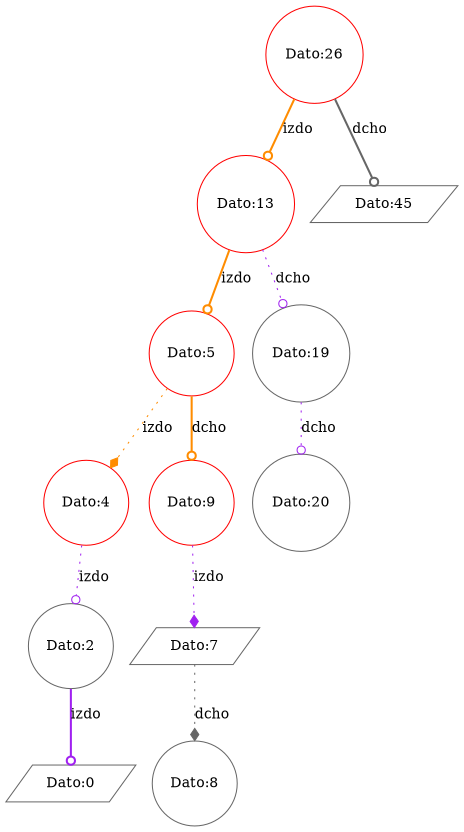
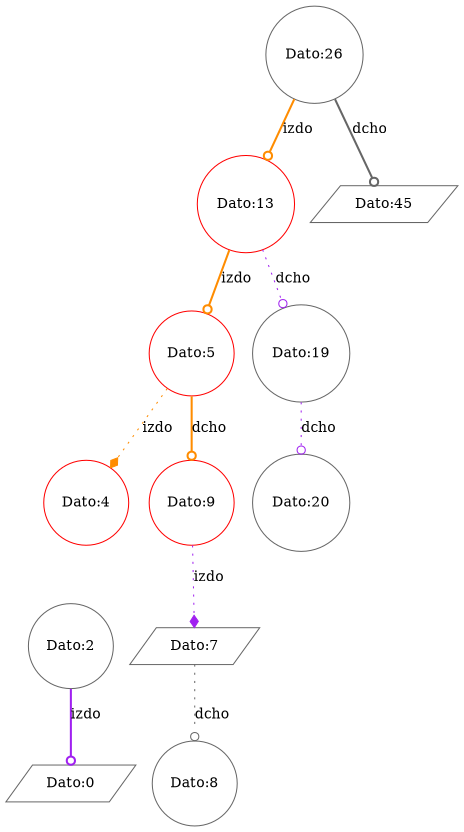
(314, 55) -> (314, 55)
(79, 570) -> none
(195, 696) -> (195, 696)
